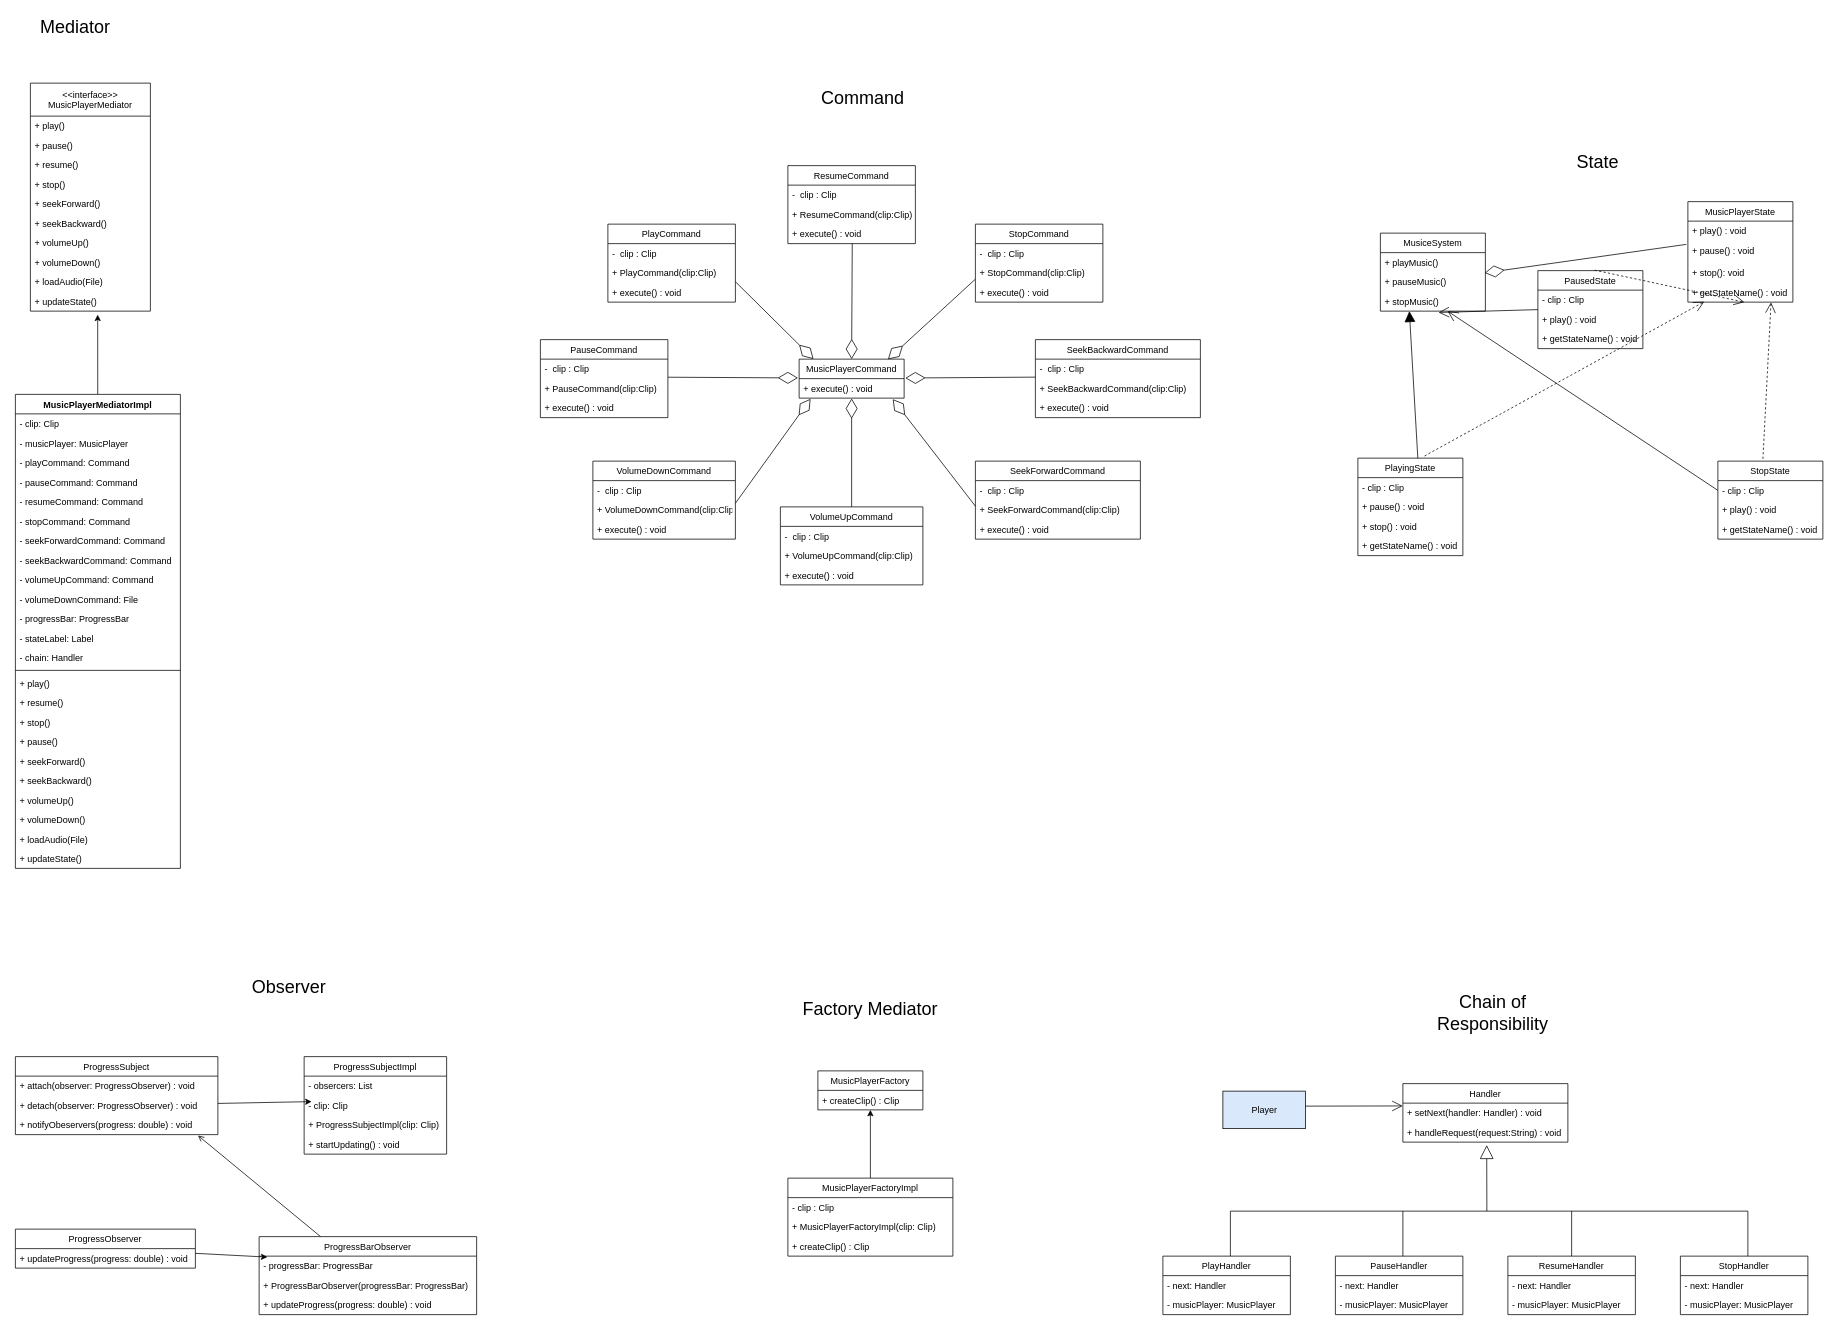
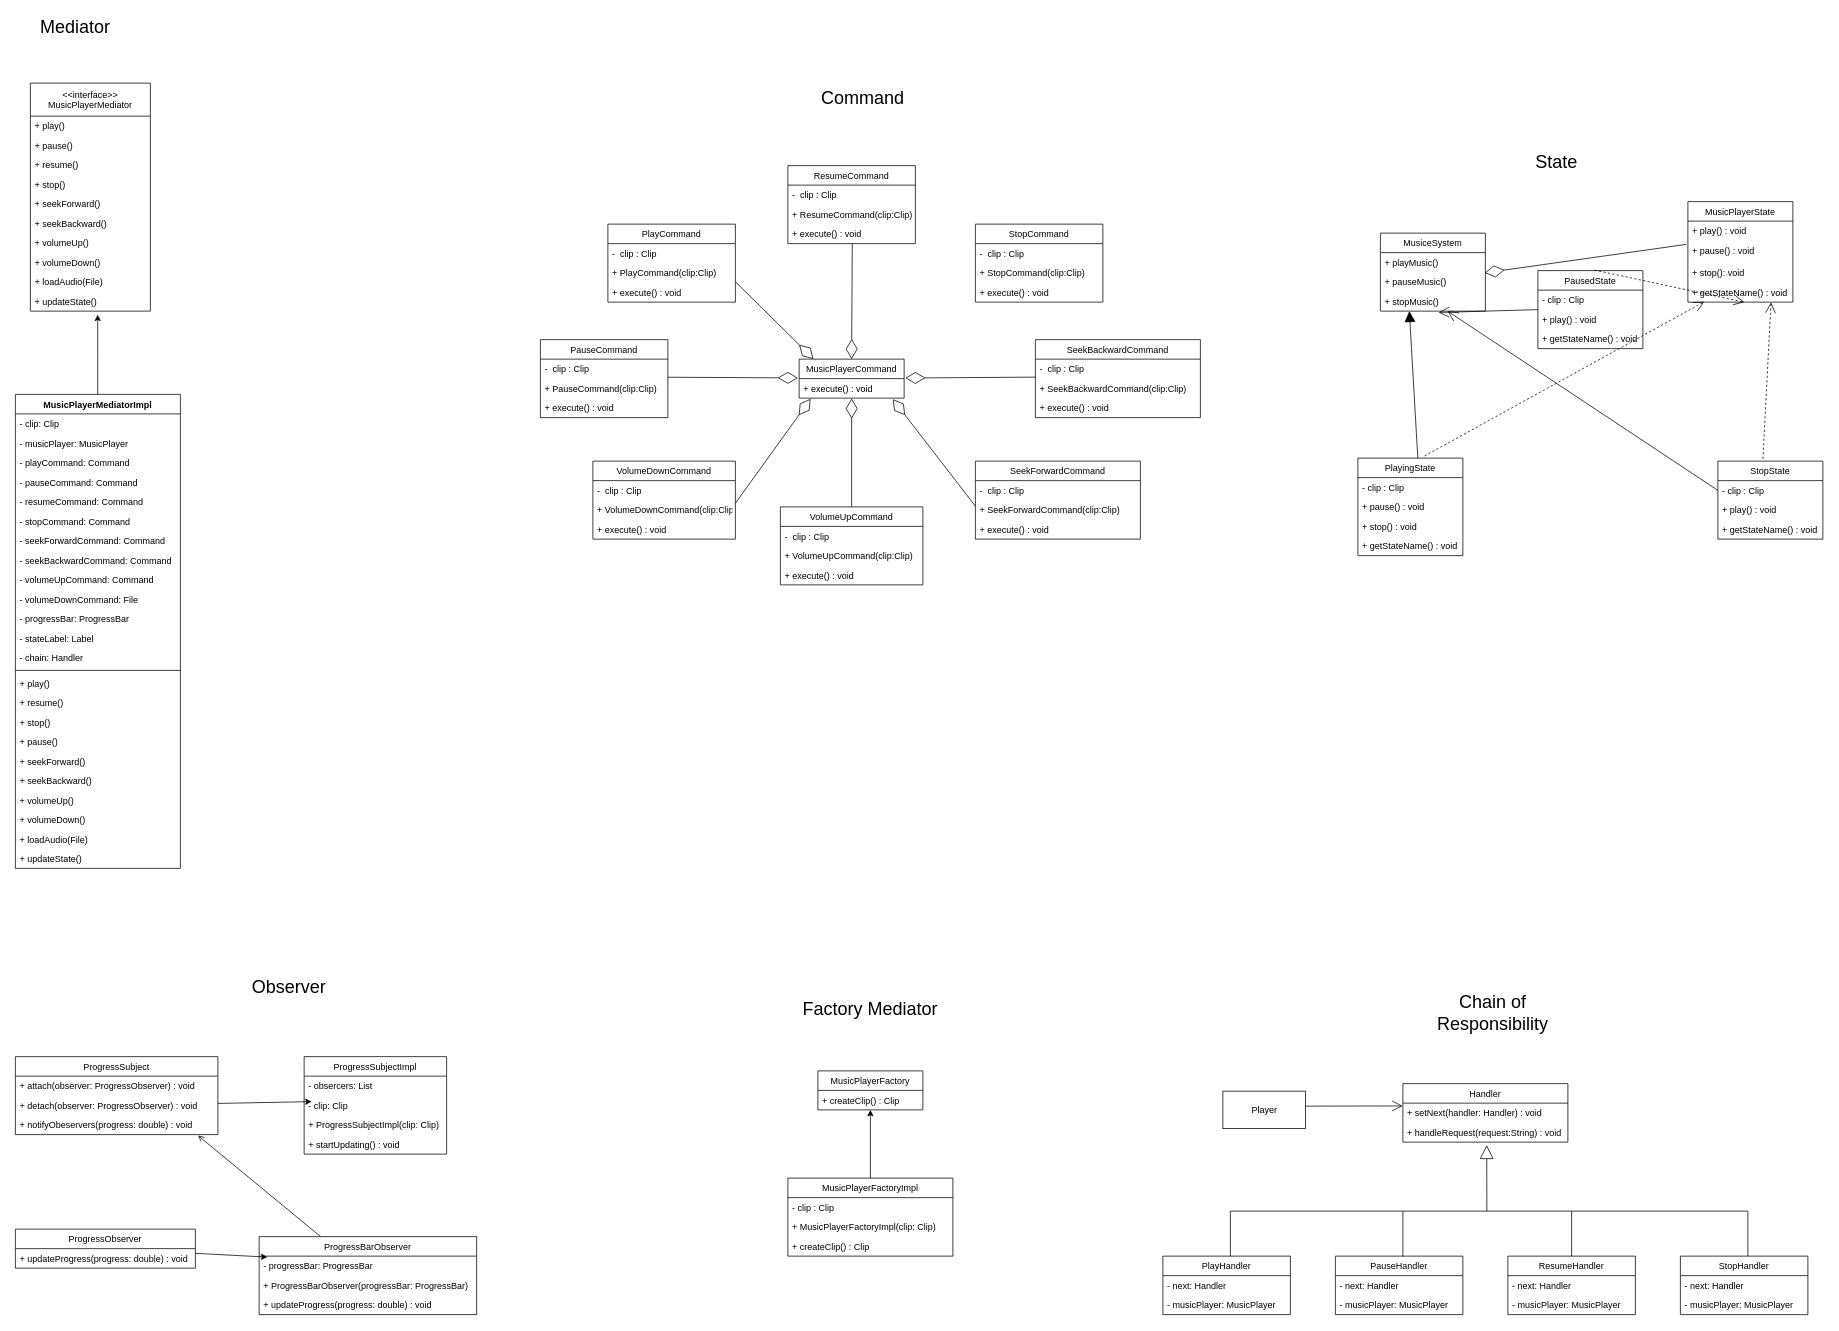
(1598, 162) -> (1557, 162)
(939, 312) -> none
(1264, 1110) -> (1264, 1110)
